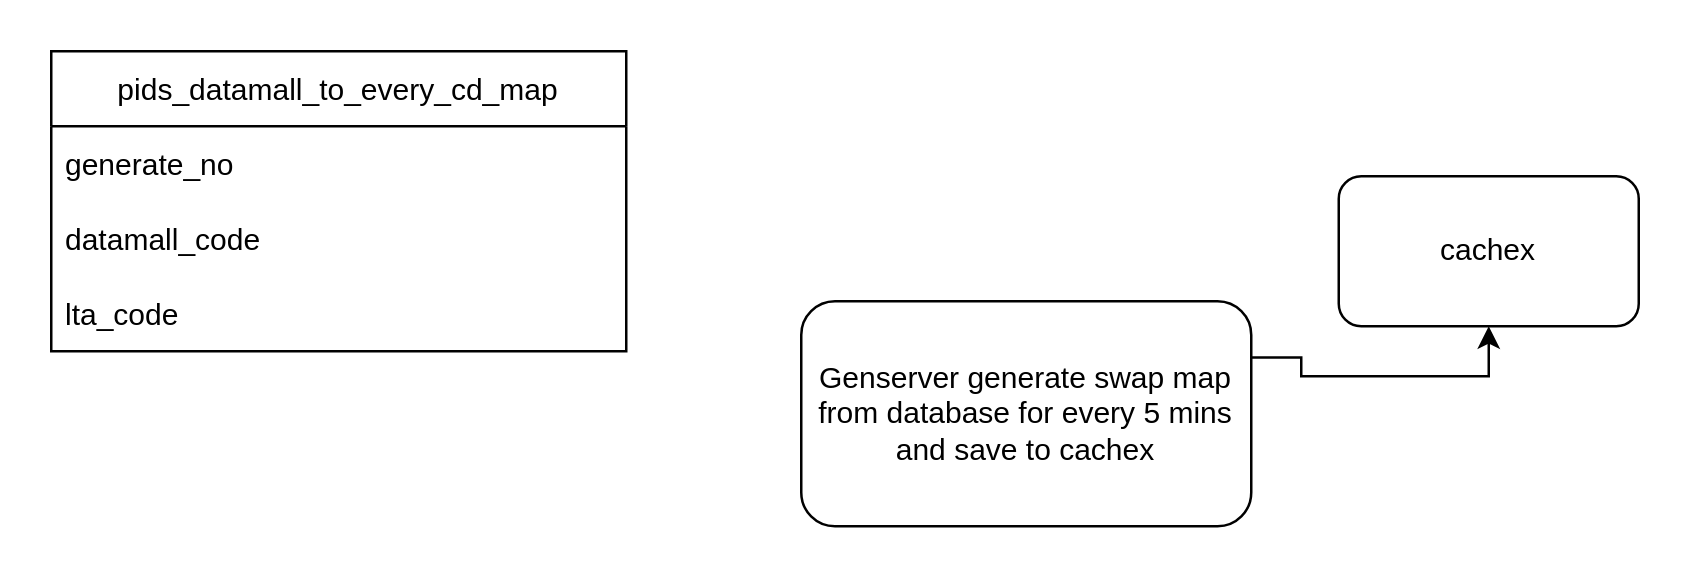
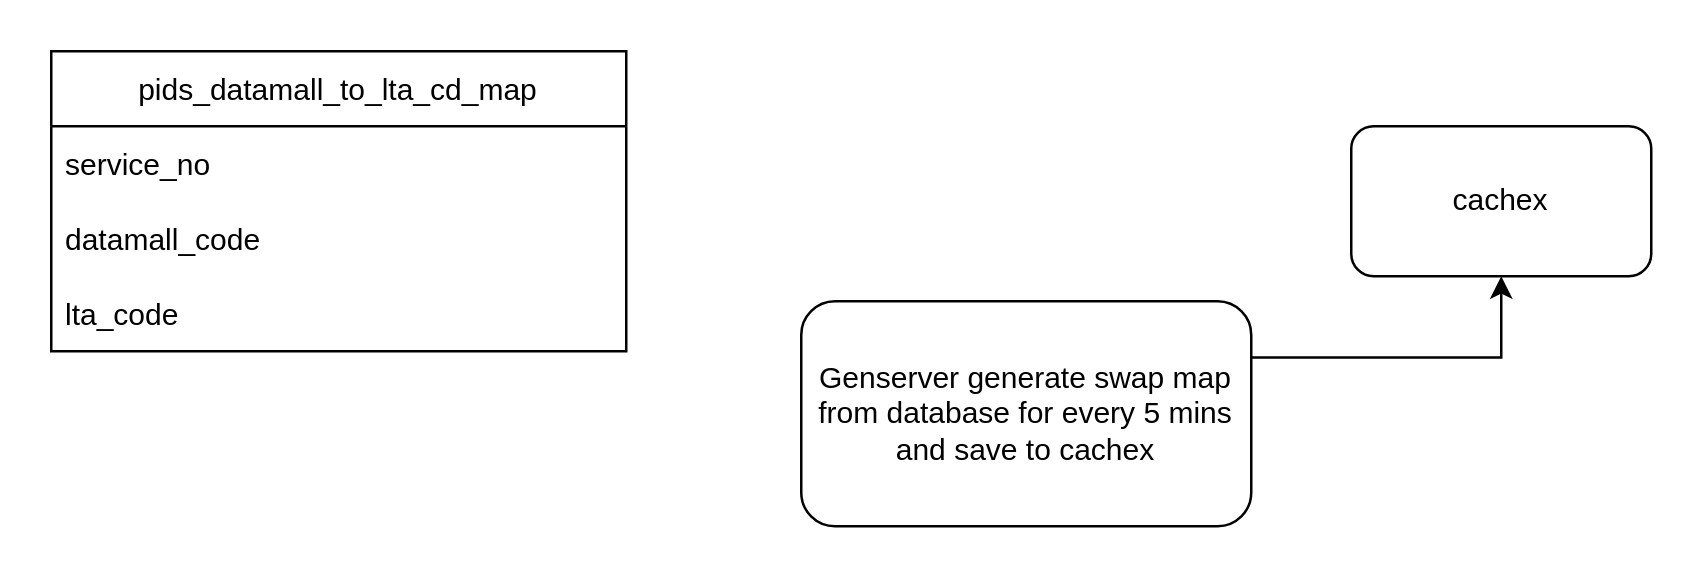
(338, 90) -> (338, 90)
(157, 165) -> (145, 165)
(1489, 251) -> (1501, 201)
